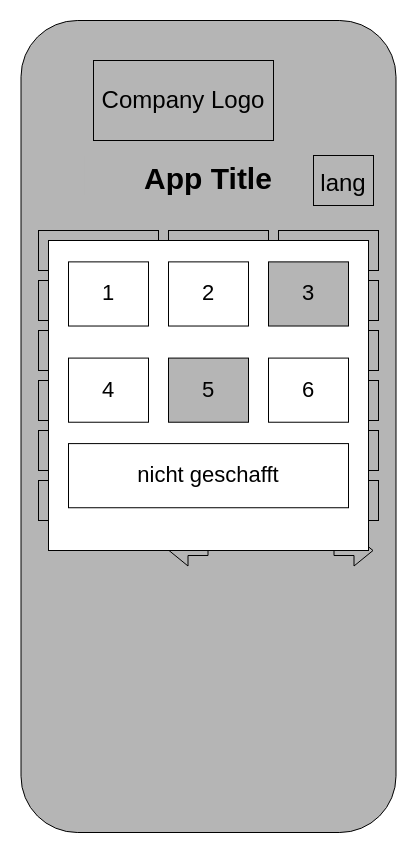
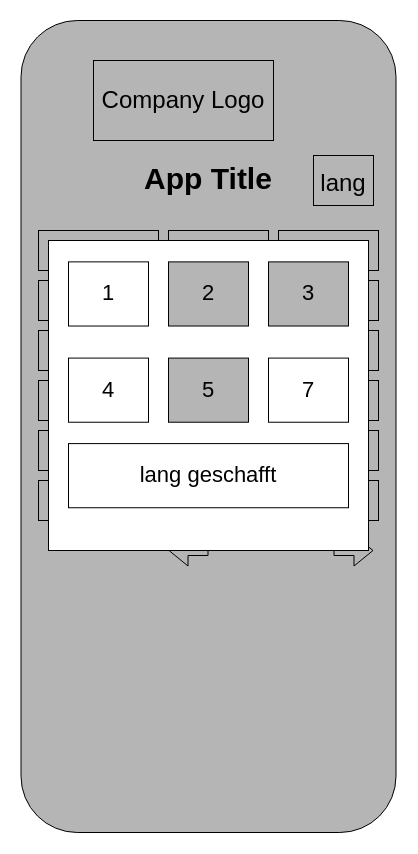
(209, 294) -> (209, 294)
(309, 391) -> (309, 391)
(209, 476) -> (209, 476)
